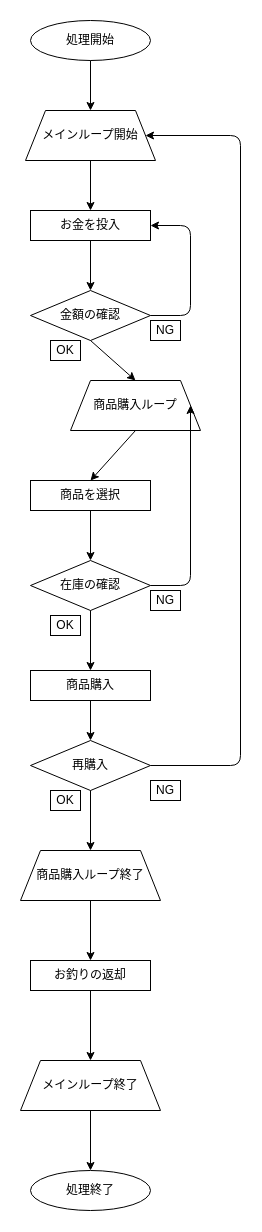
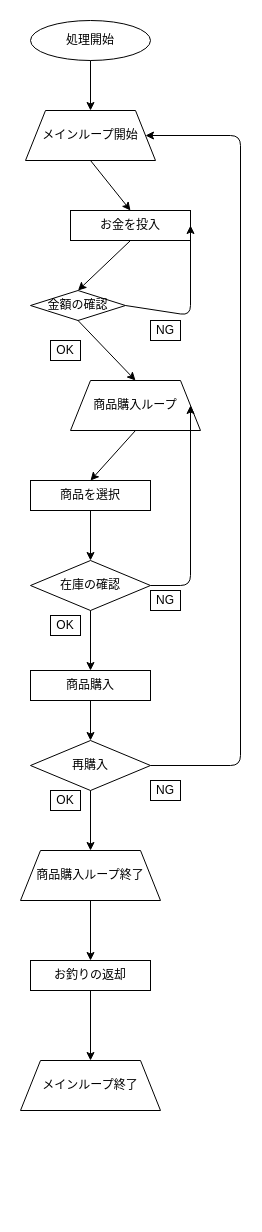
(91, 226) -> (131, 226)
(91, 316) -> (78, 306)
(91, 1137) -> none
(91, 1191) -> none
